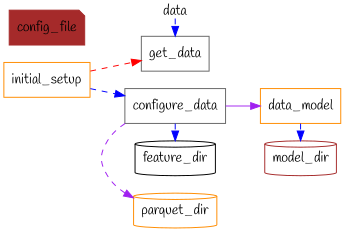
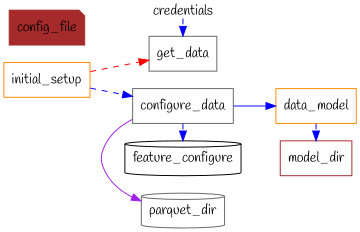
(175, 11) -> (183, 11)
(238, 106) -> (250, 106)
(101, 158) -> (101, 158)
(175, 158) -> (183, 158)
(301, 158) -> (316, 158)
(175, 211) -> (183, 211)
